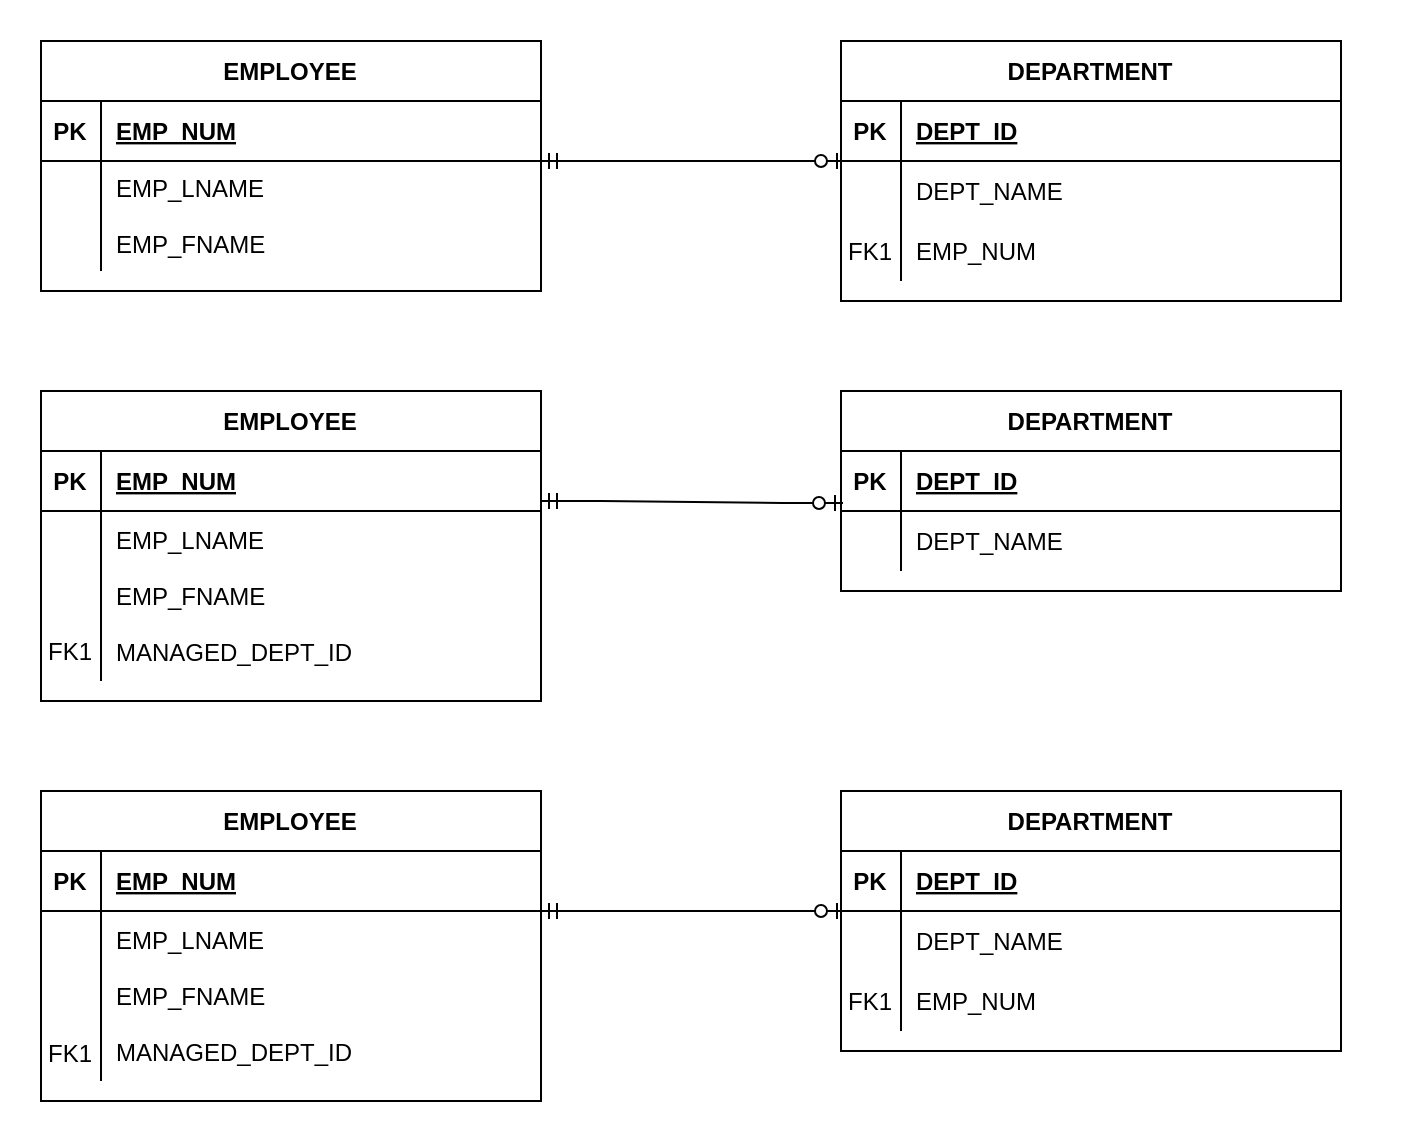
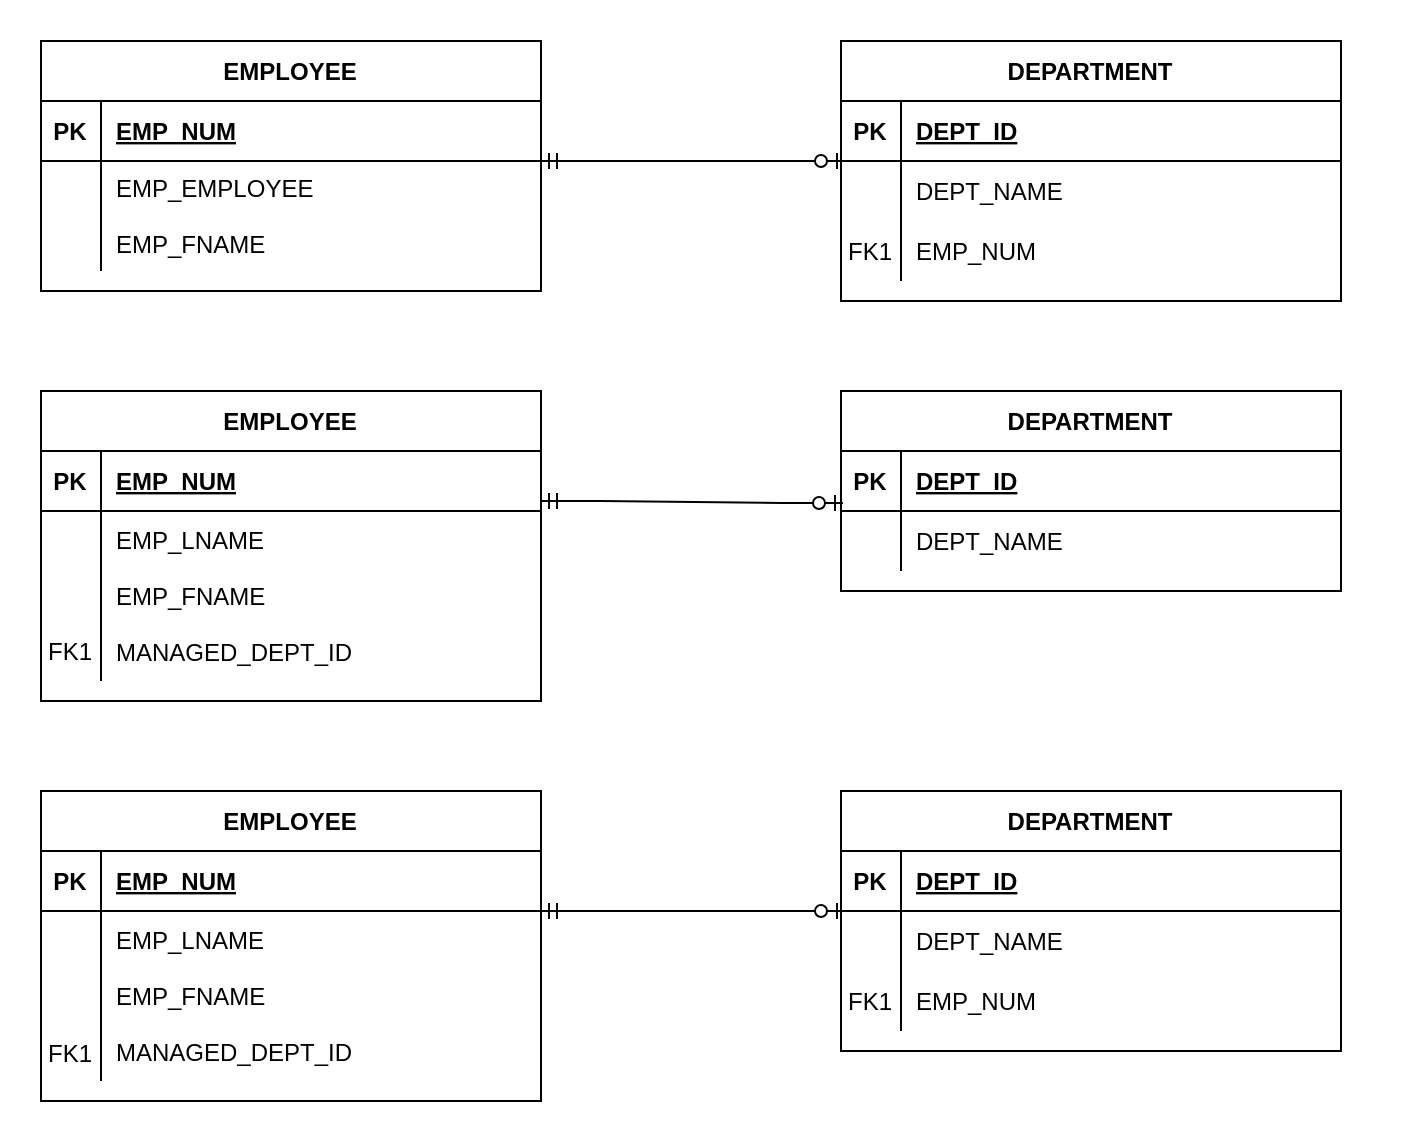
(176, 189) -> (197, 189)
